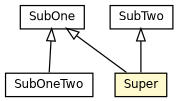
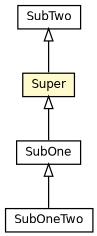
(102, 54) -> (49, 124)
